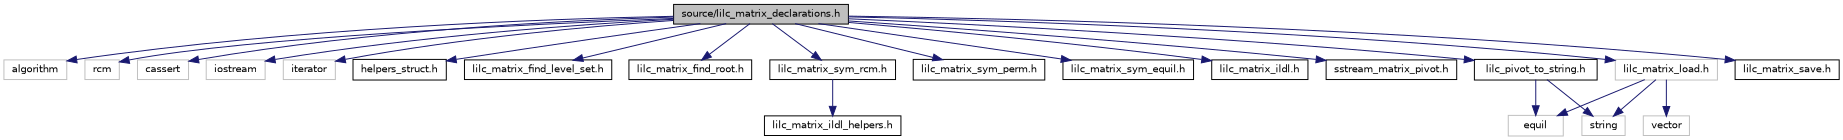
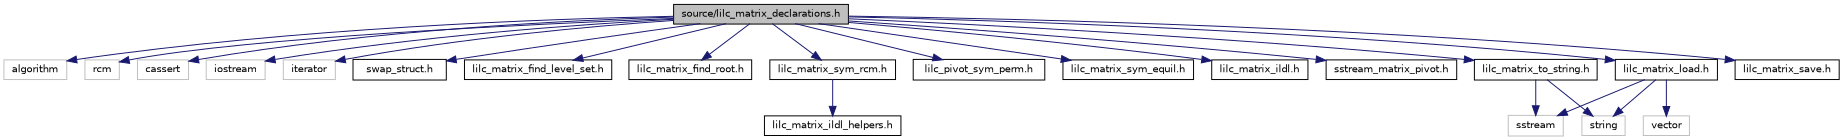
(400, 70) -> (400, 70)
(979, 70) -> (979, 70)
(1536, 70) -> (1536, 70)
(1666, 70) -> (1666, 70)
(1536, 126) -> (1536, 126)
